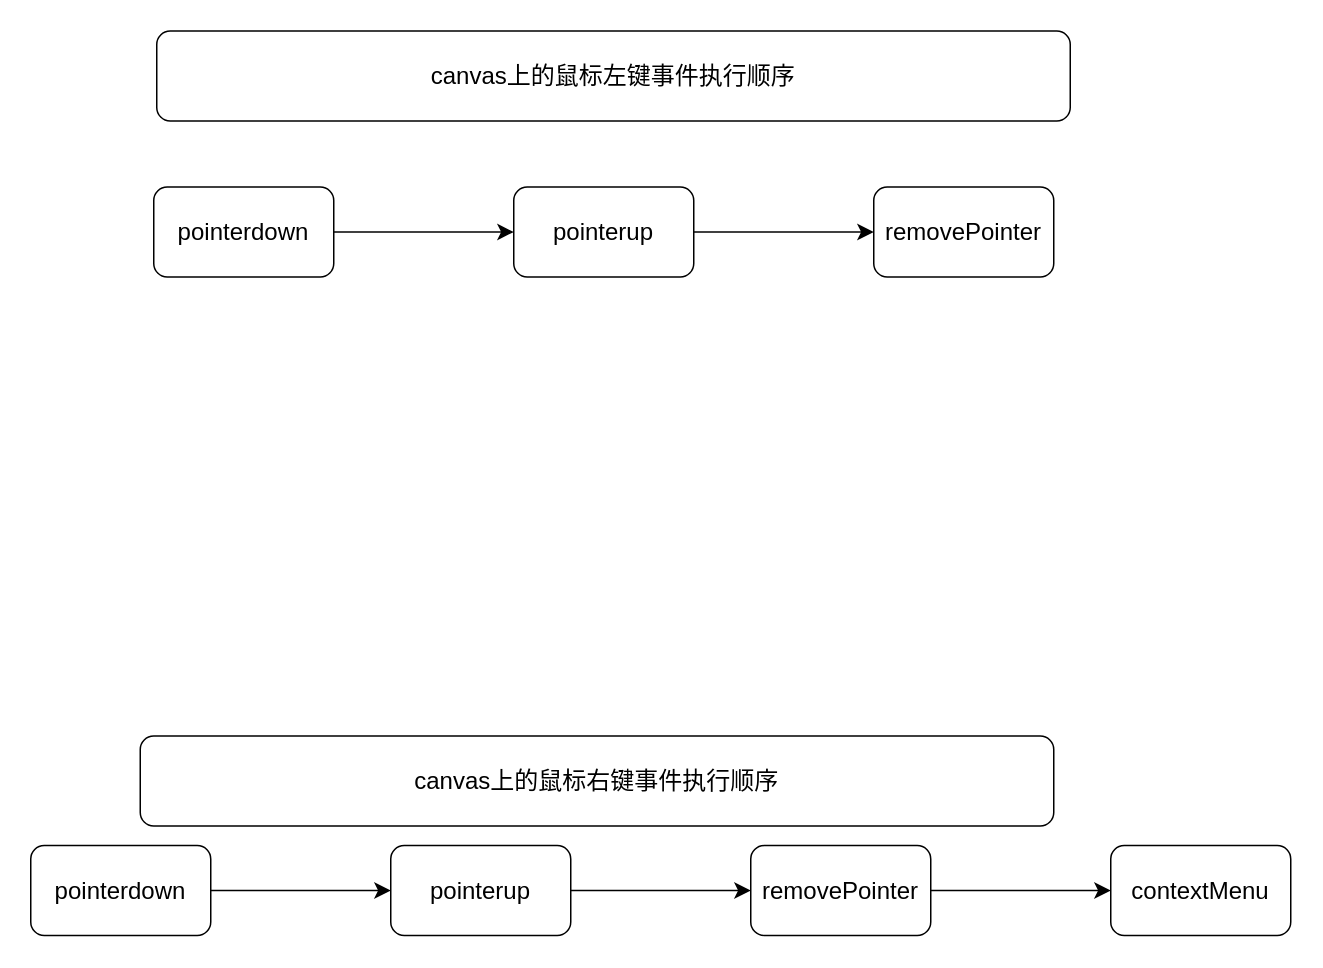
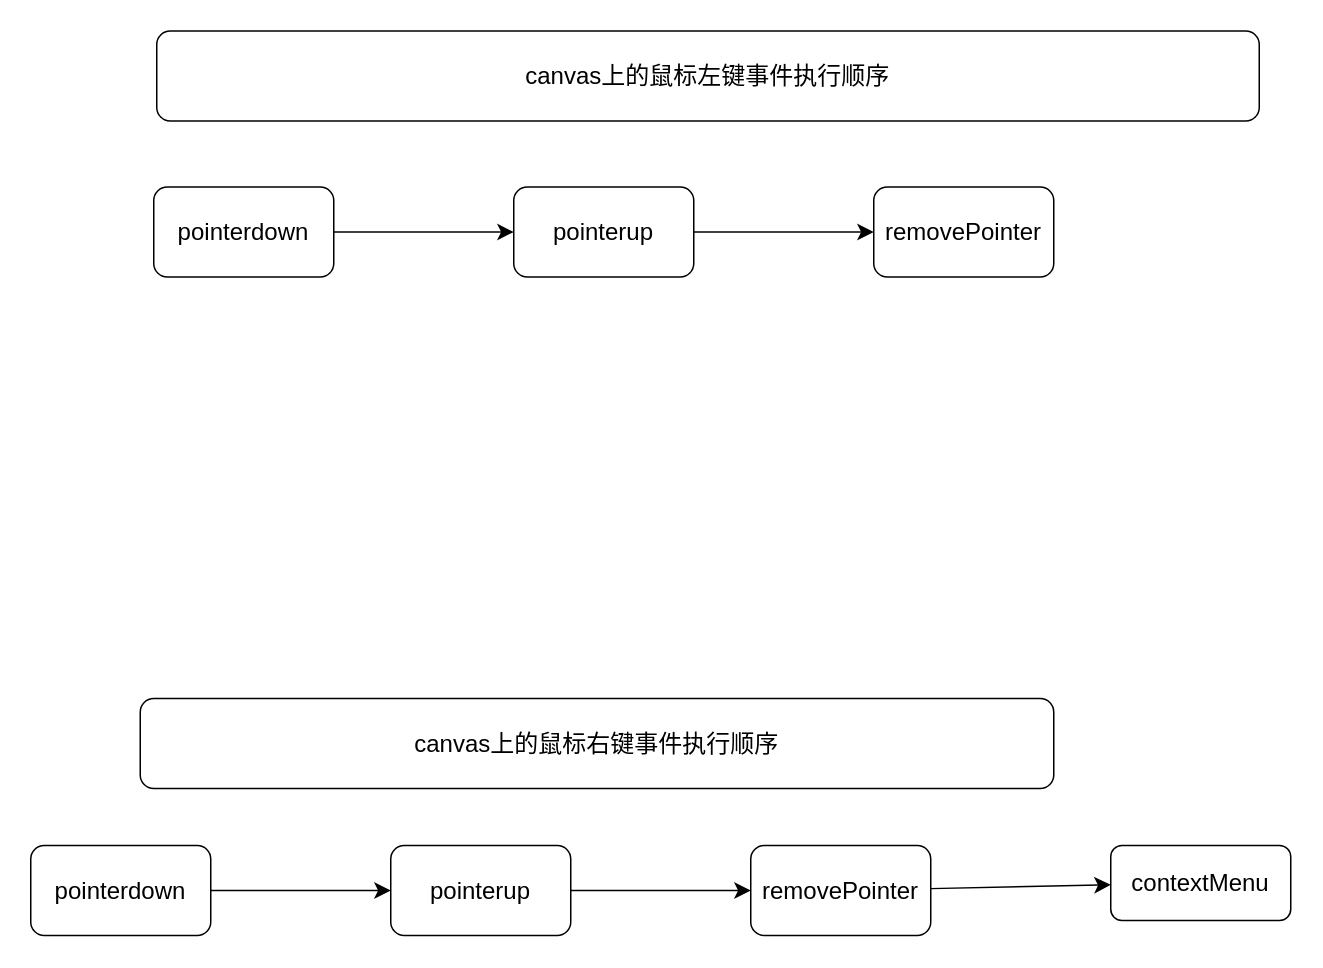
(614, 76) -> (708, 76)
(597, 781) -> (597, 743)
(1201, 890) -> (1201, 883)
